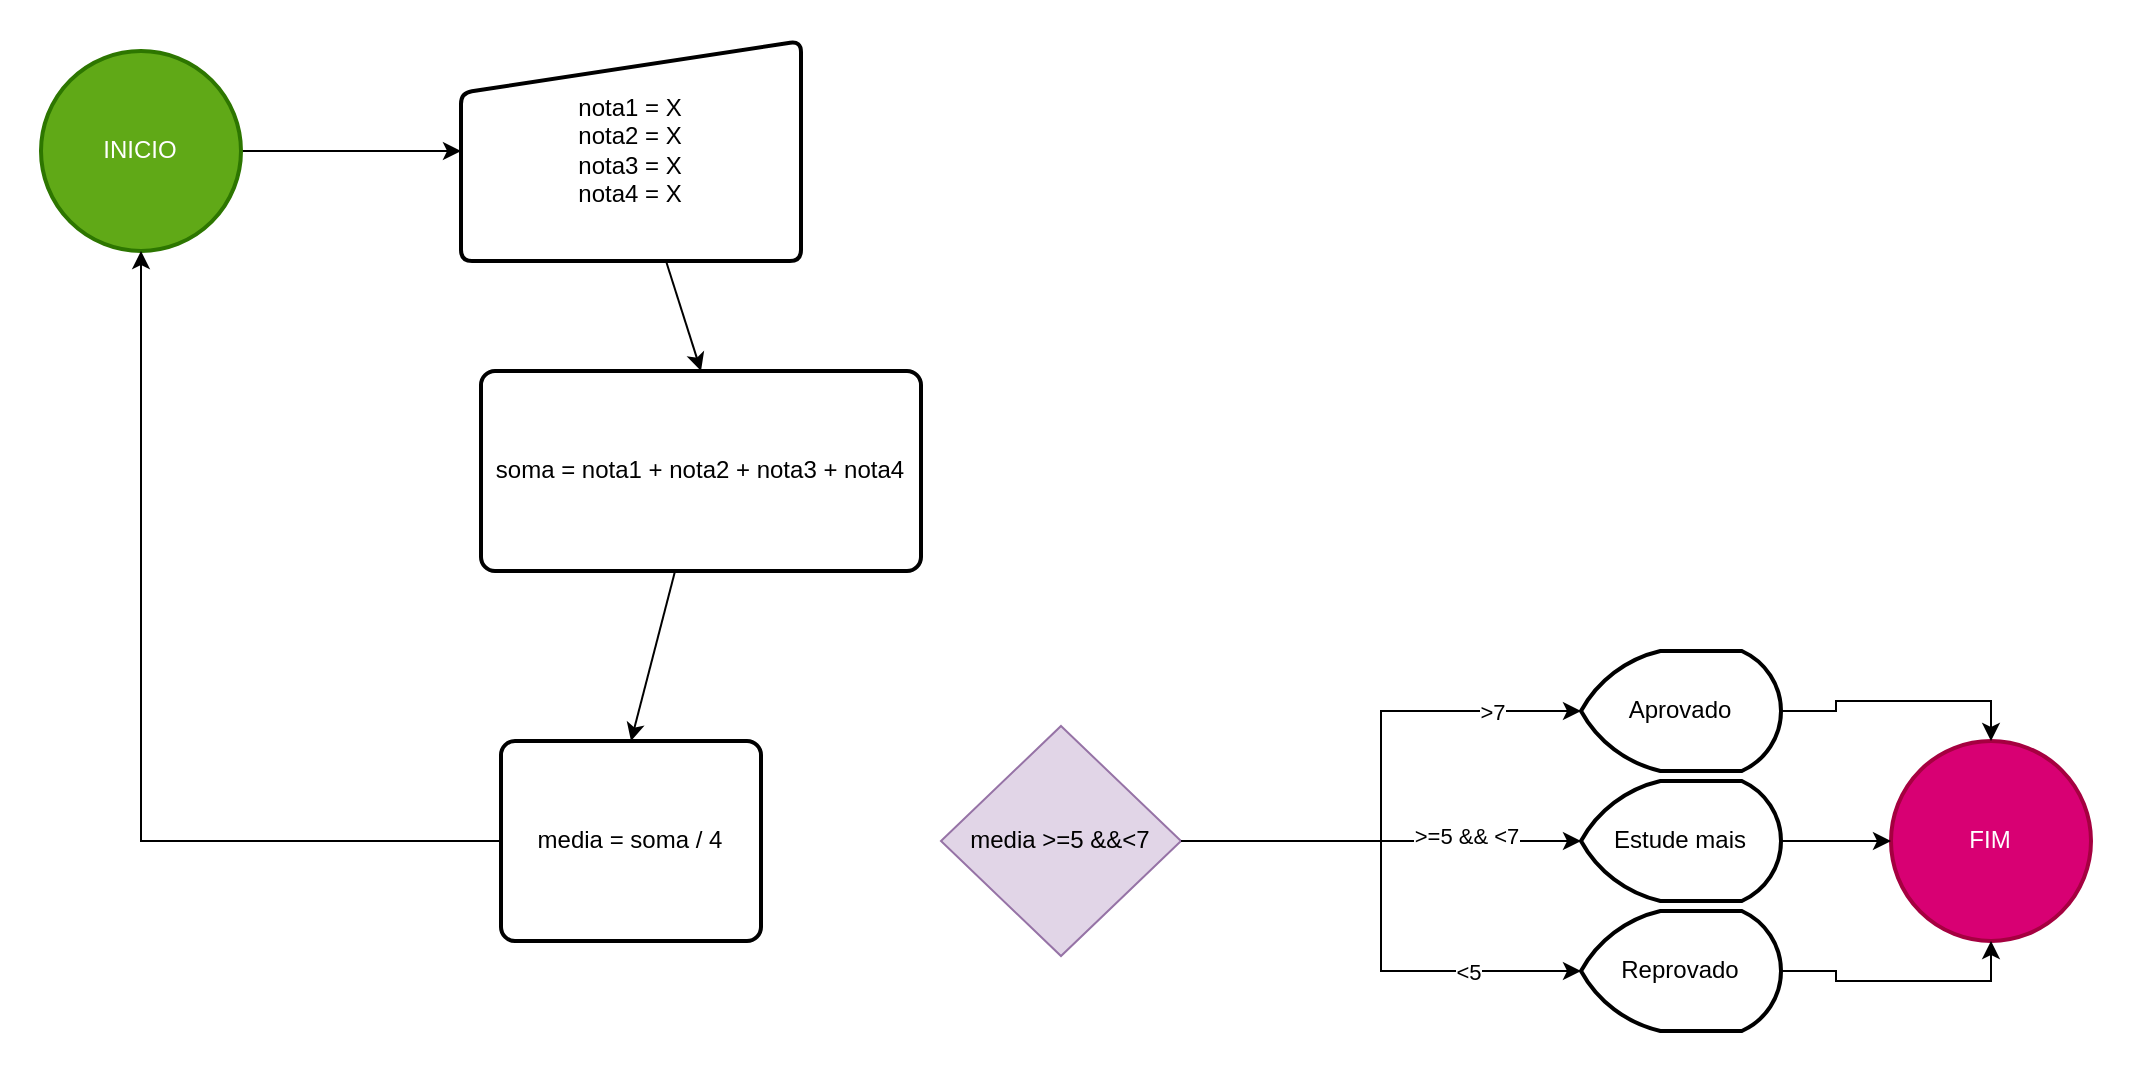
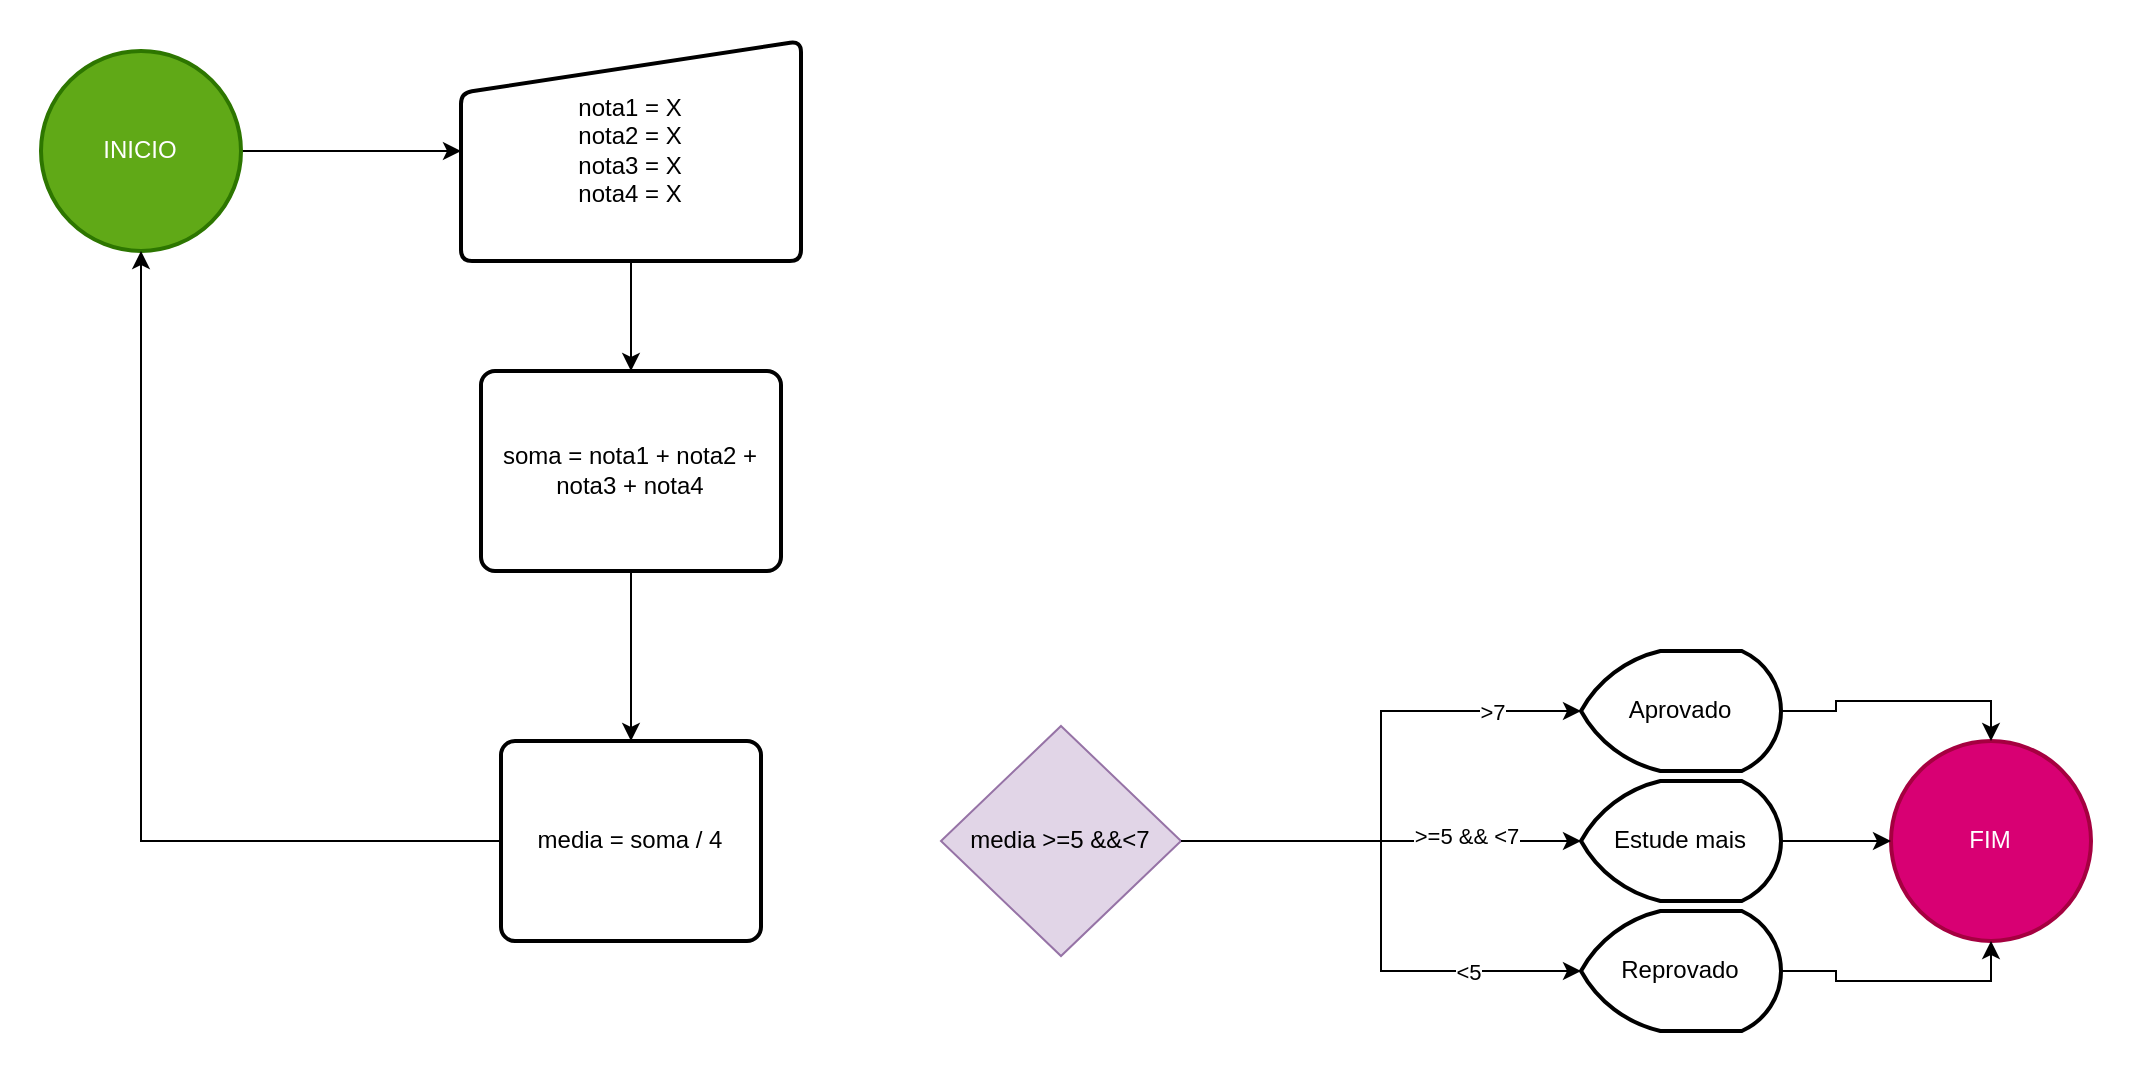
(701, 471) -> (631, 471)
